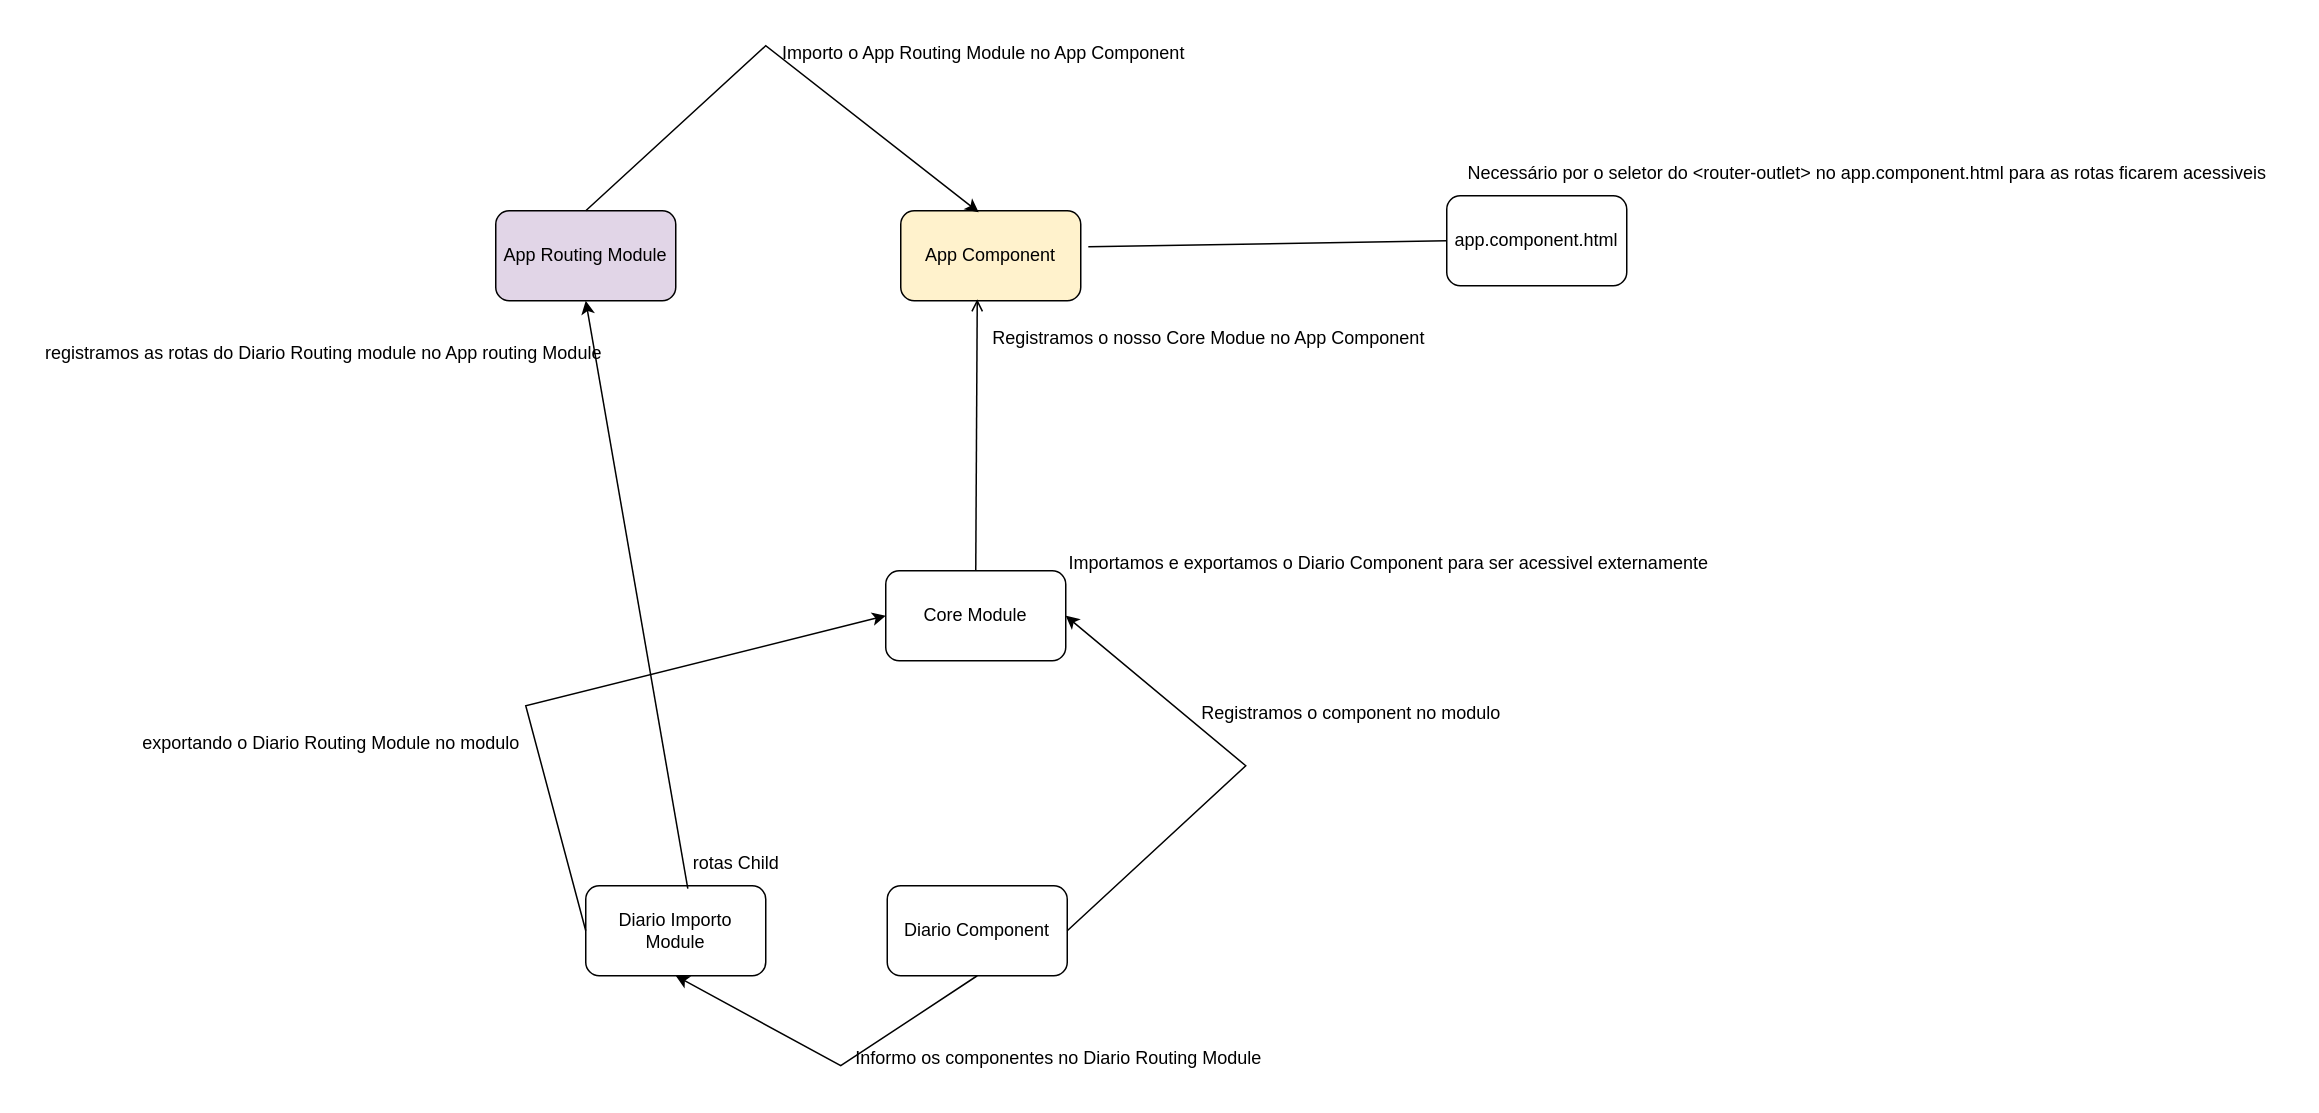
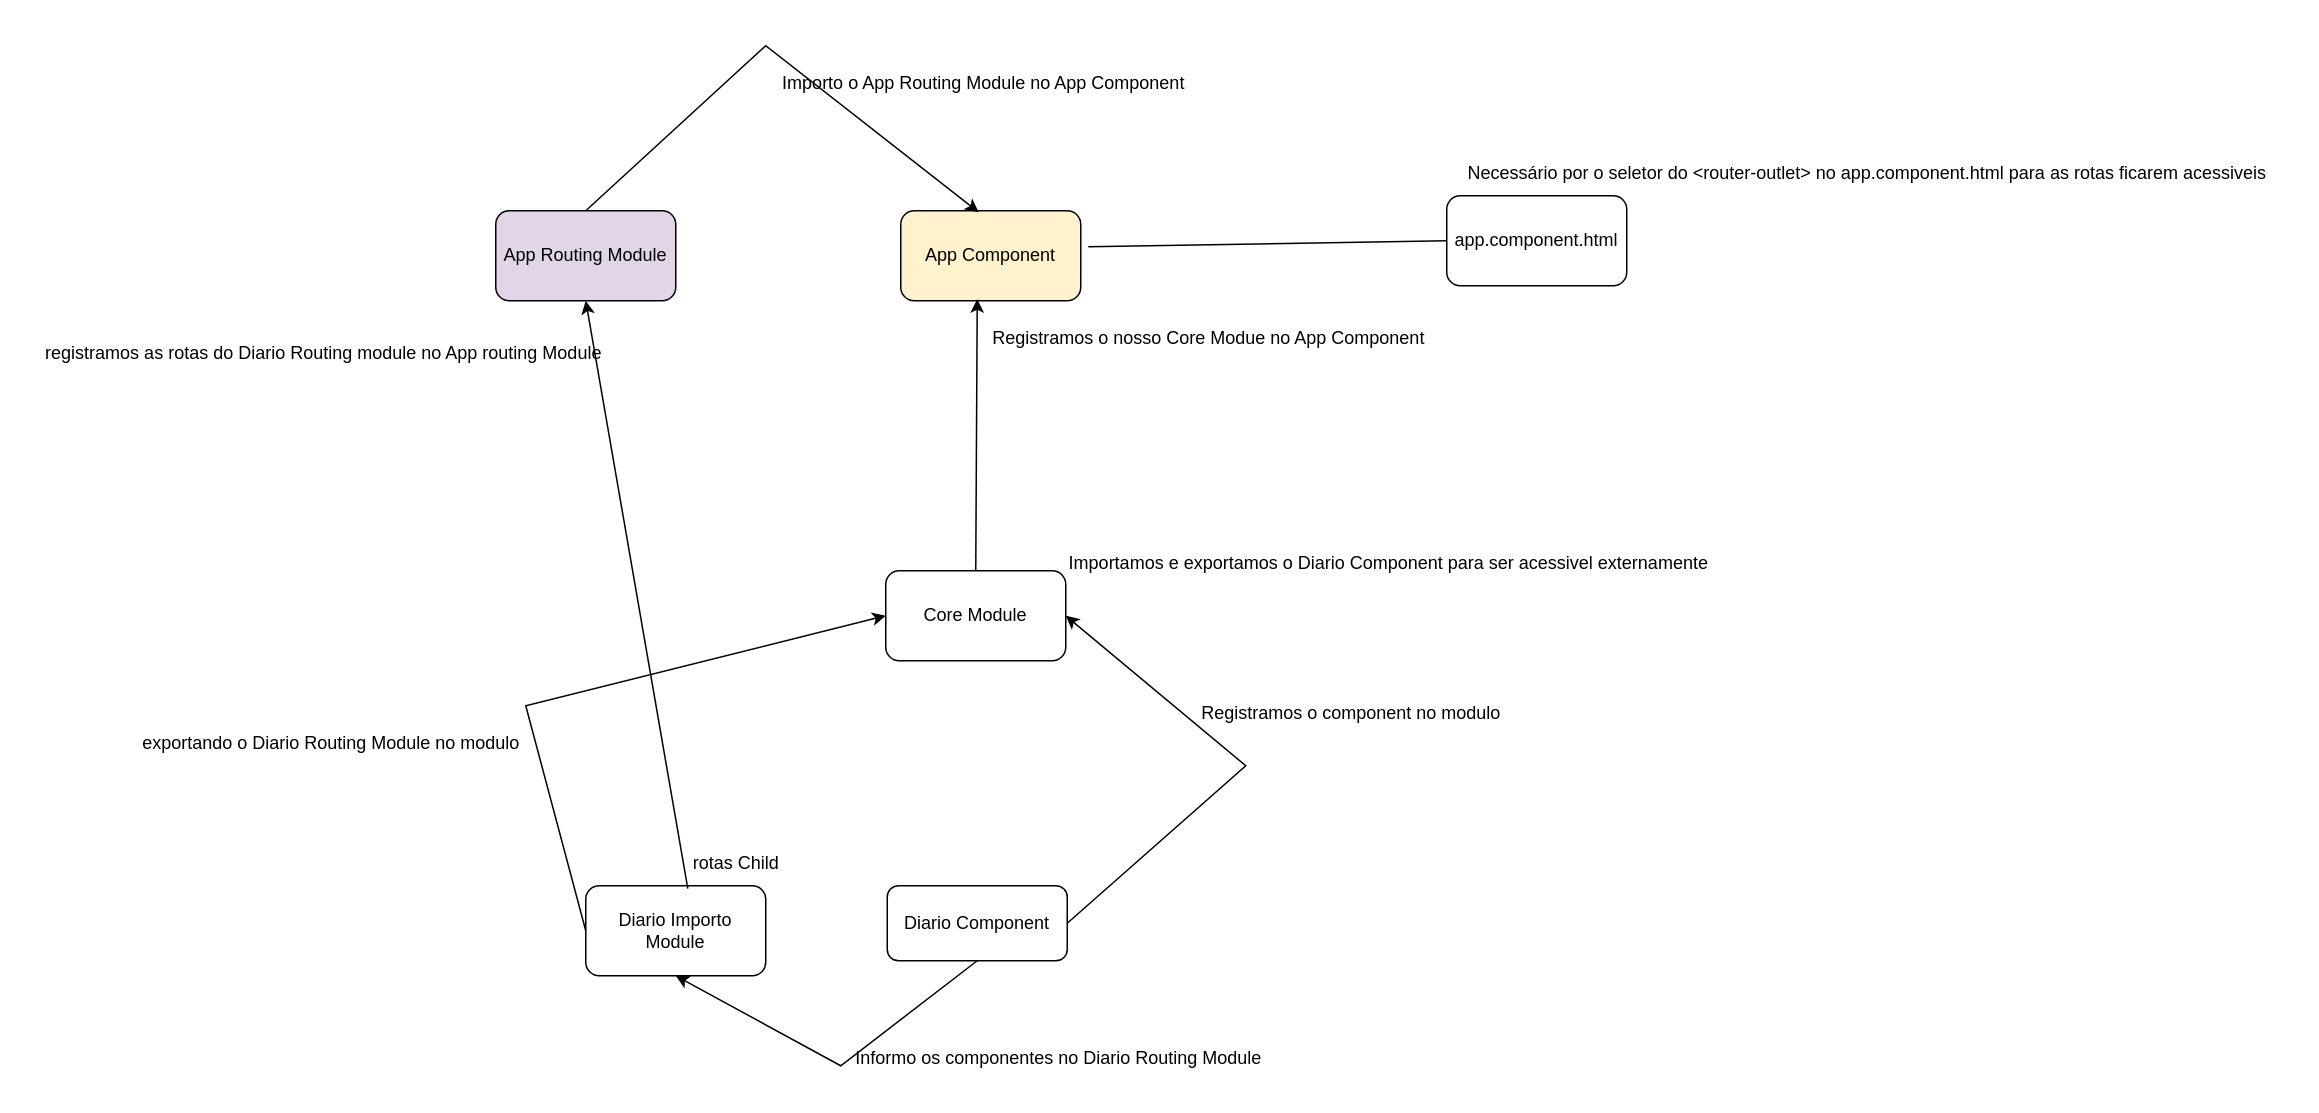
(983, 53) -> (983, 83)
(977, 308) -> (977, 311)
(977, 931) -> (977, 923)
